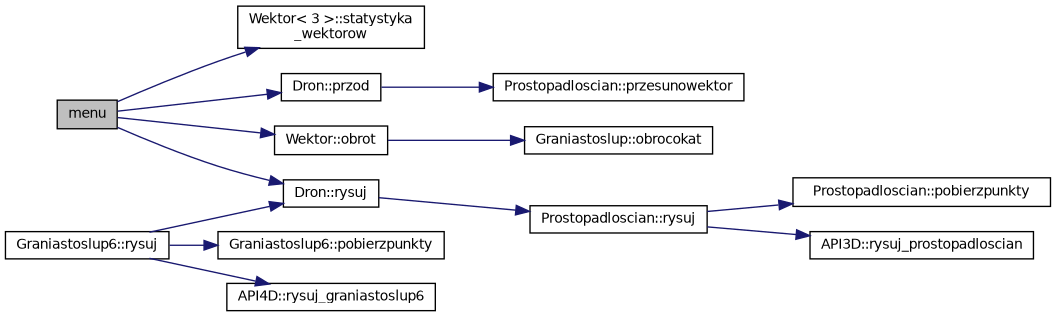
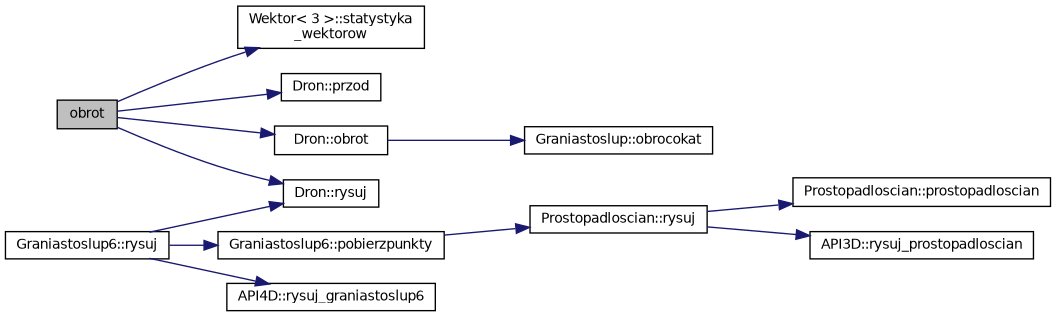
(619, 87) -> none
(87, 114) -> (87, 114)
(331, 140) -> (331, 140)
(922, 192) -> (922, 192)
(447, 204) -> (480, 232)
